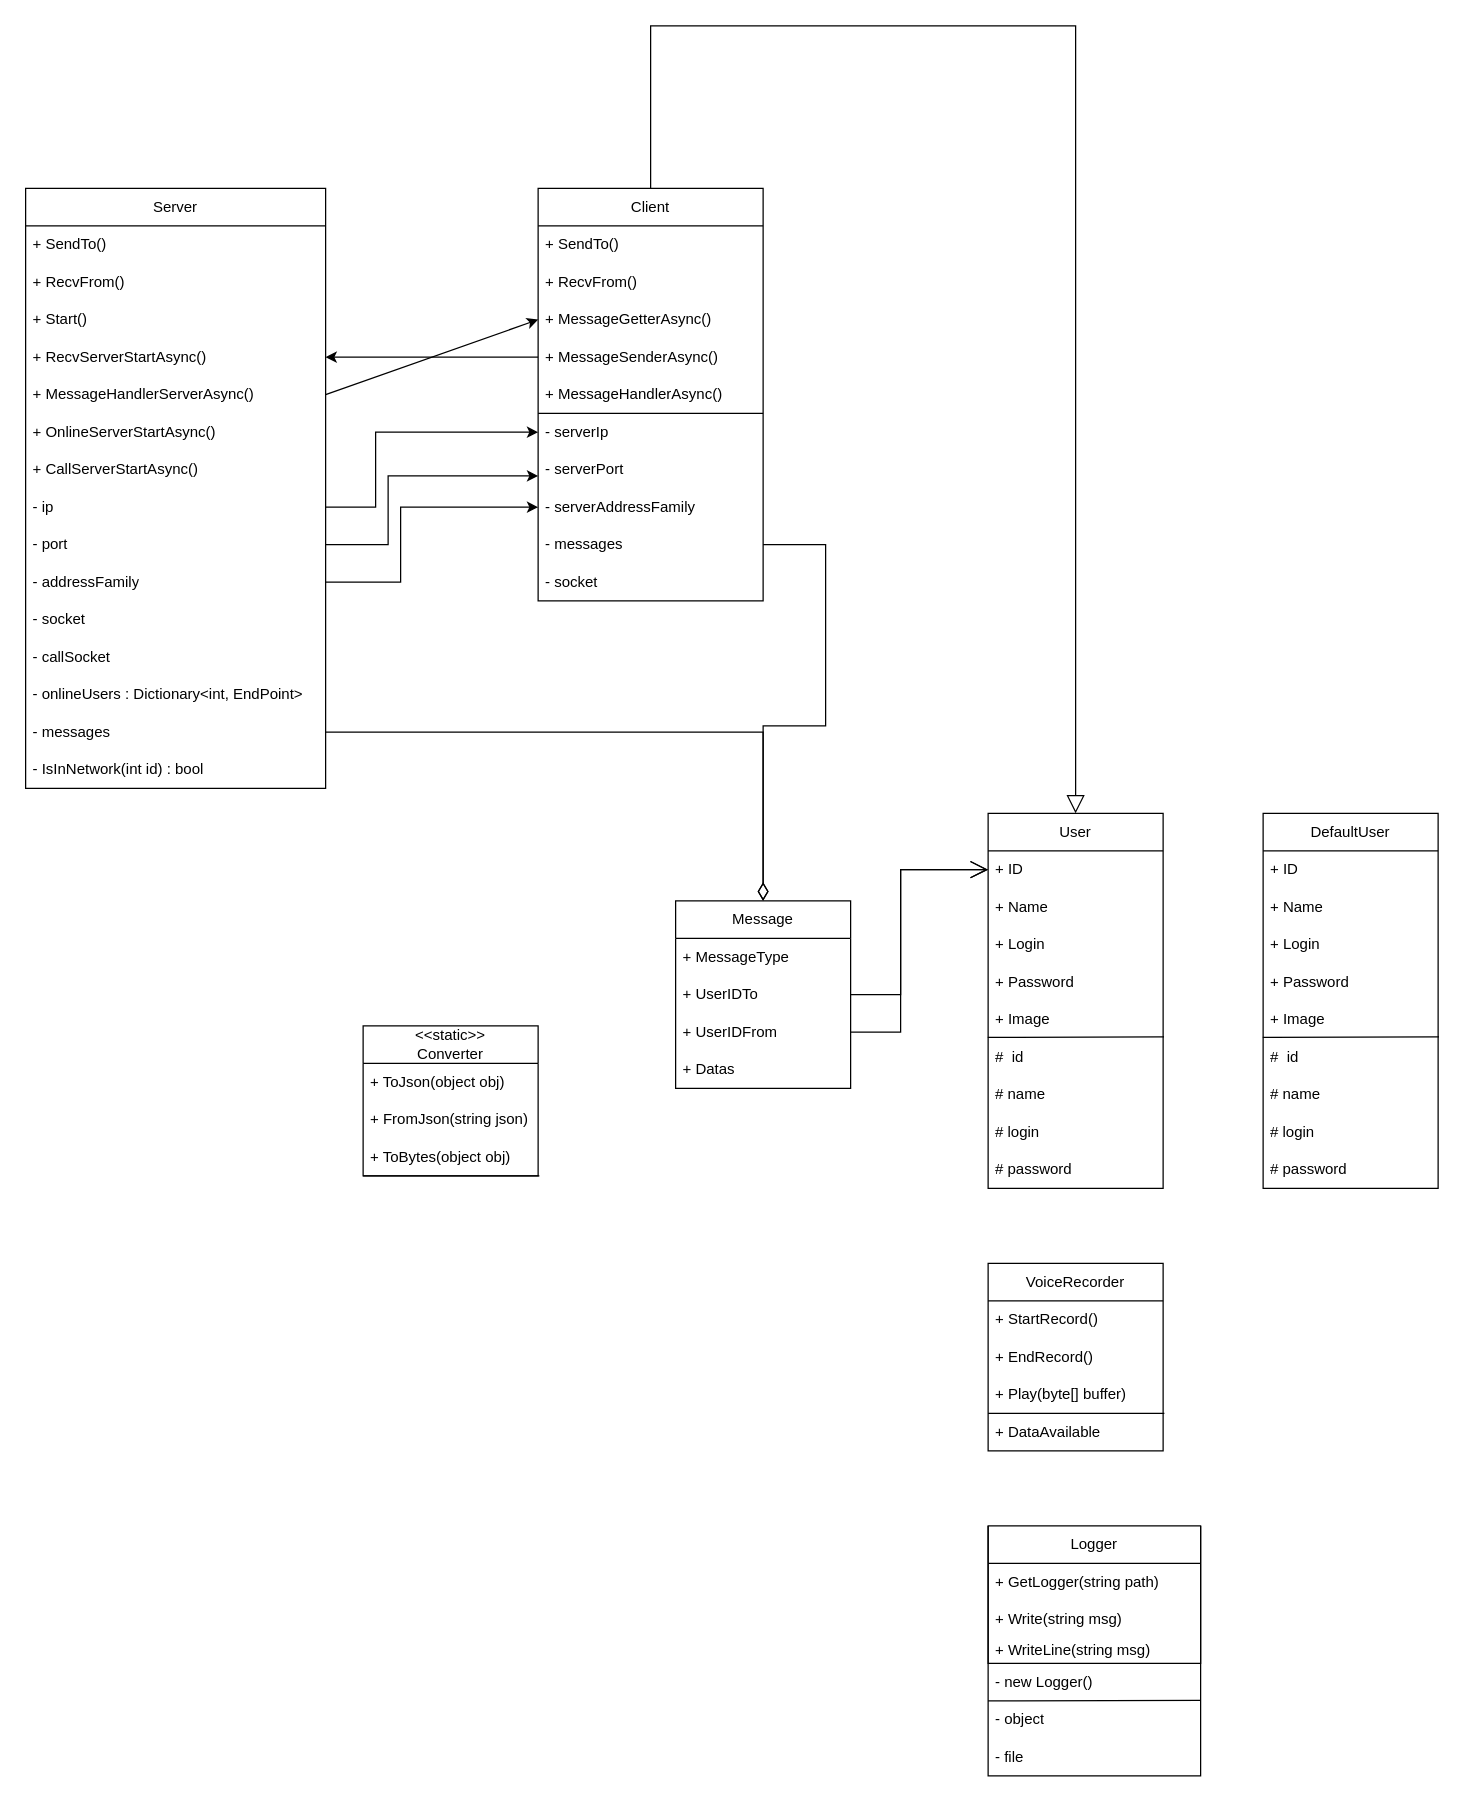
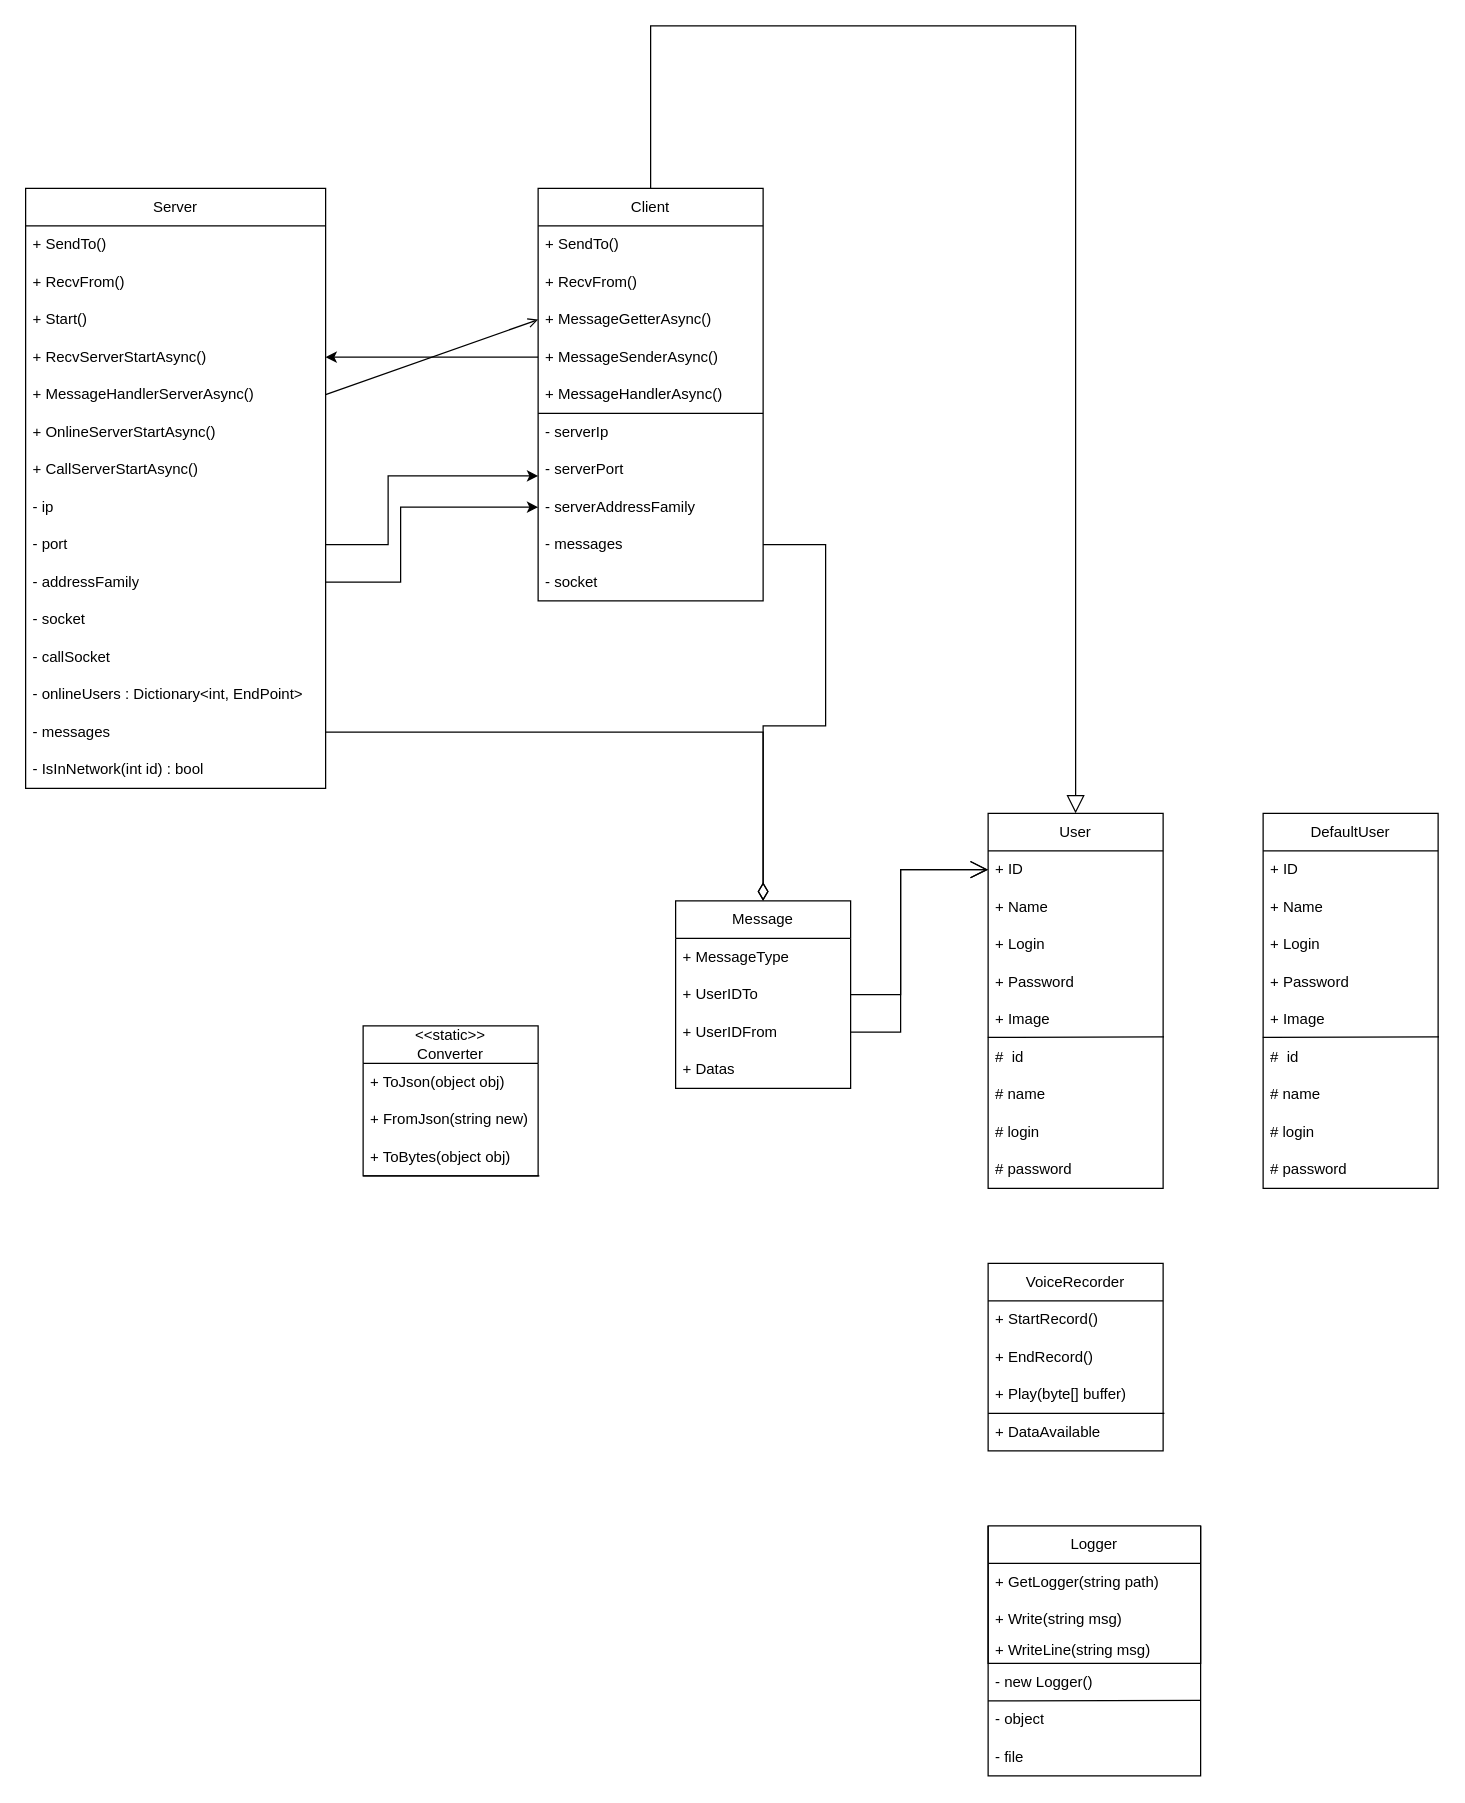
(529, 323) -> (531, 322)
(391, 432) -> none
(452, 1119) -> (452, 1119)
